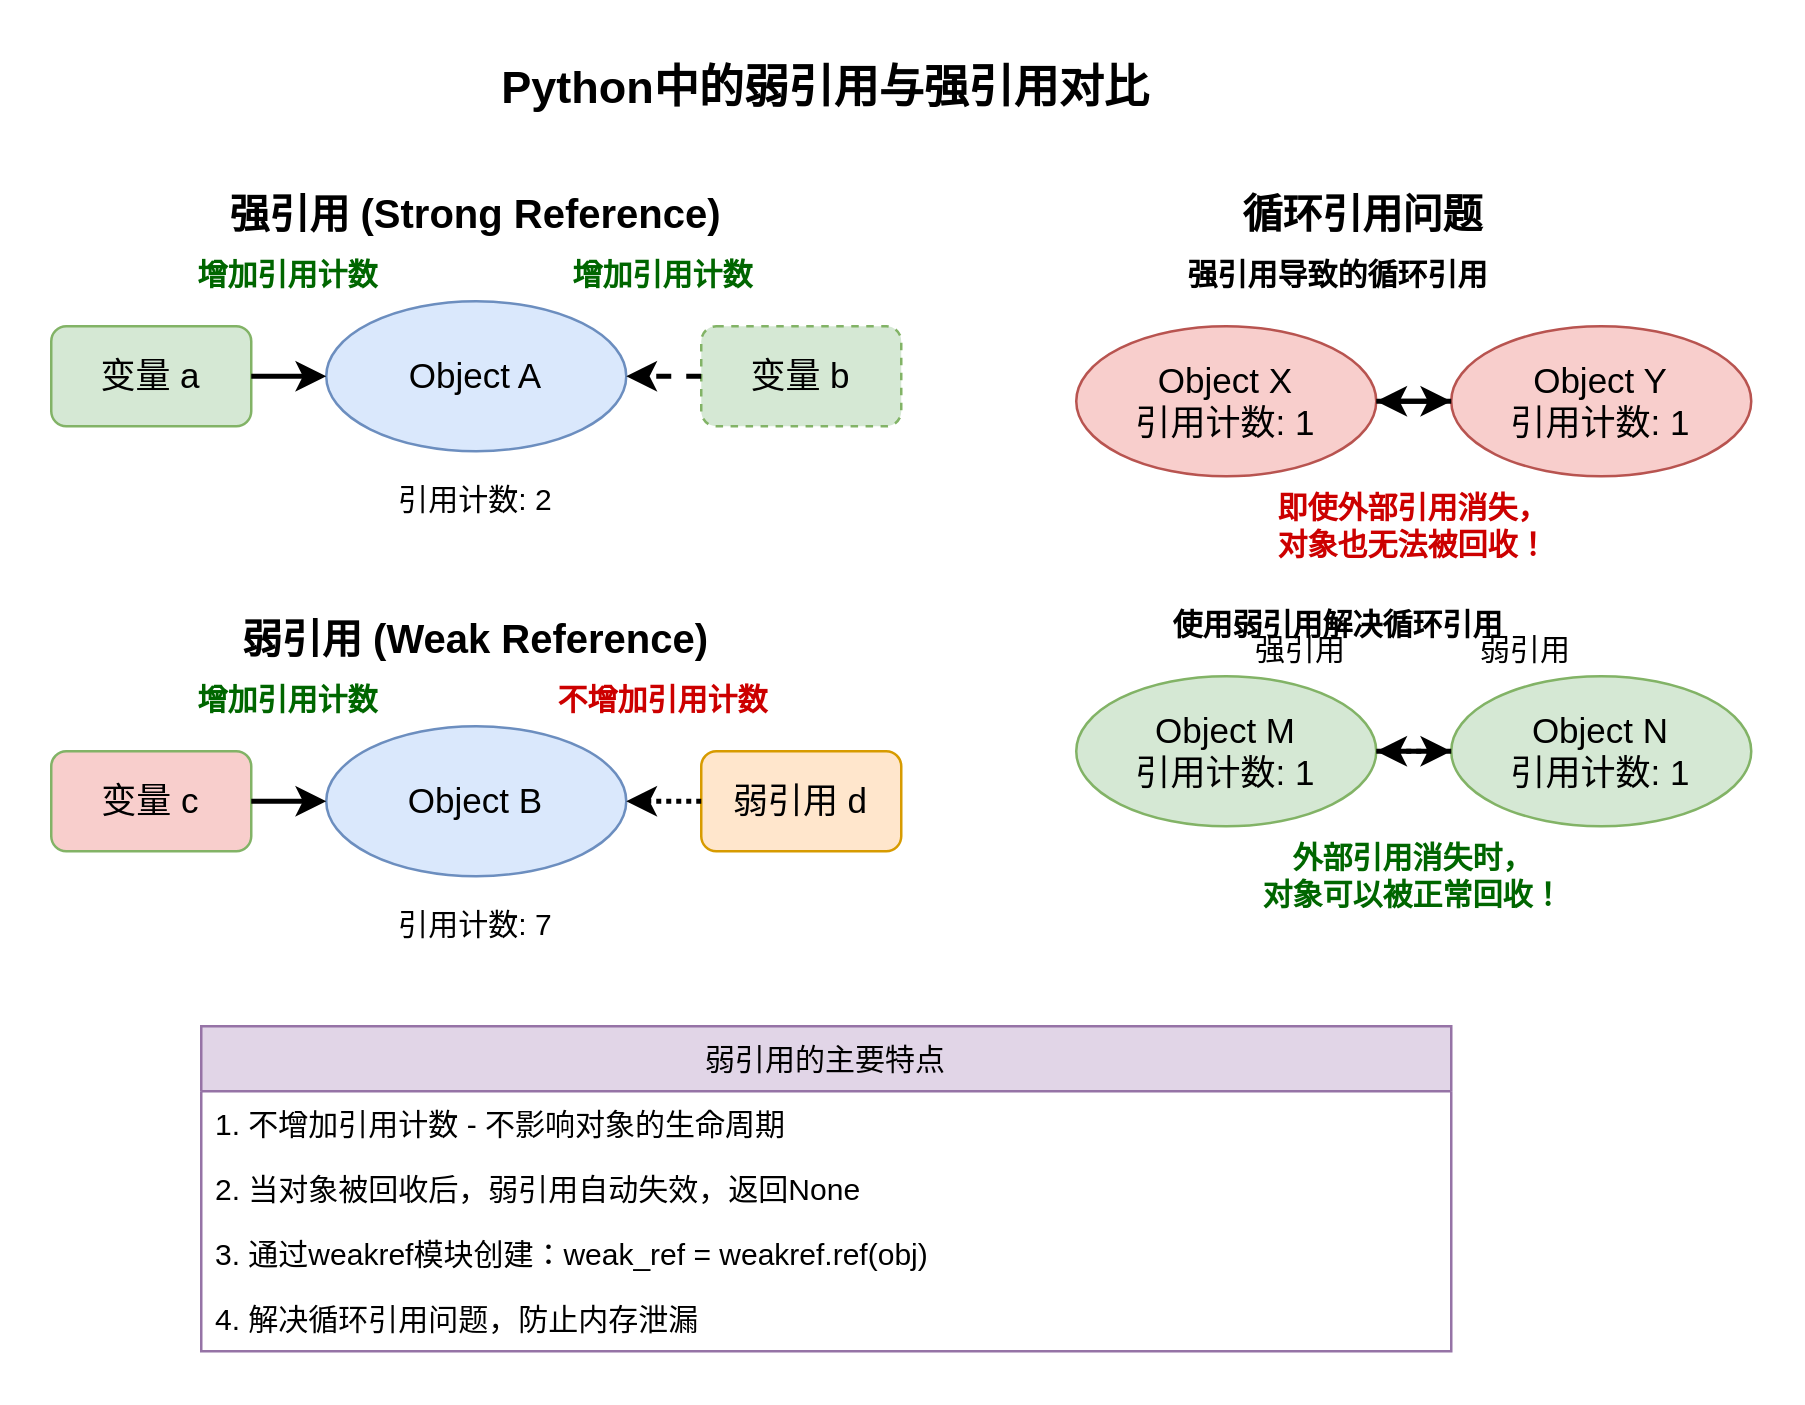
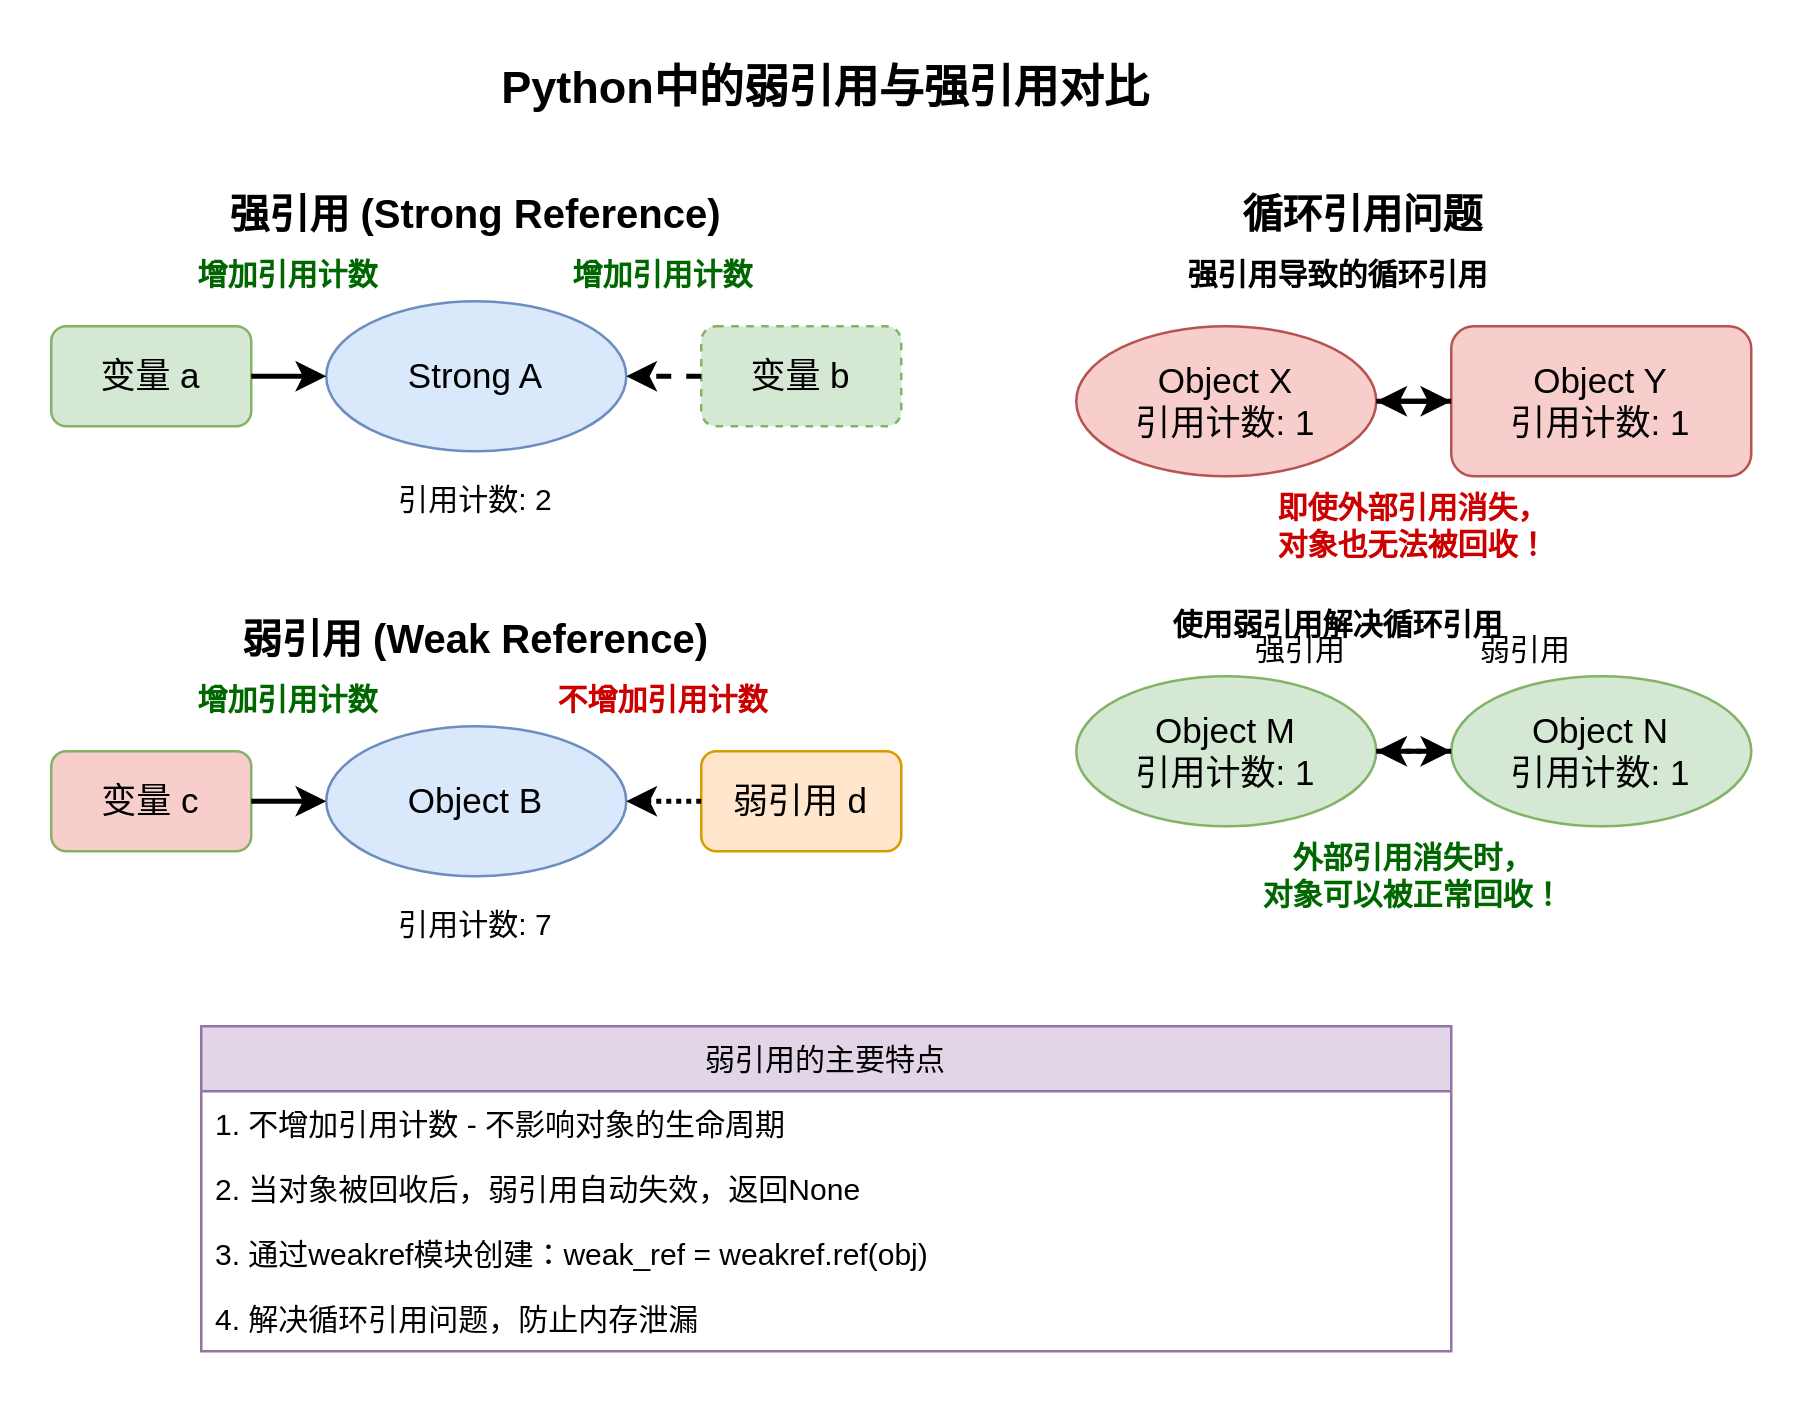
(476, 376) -> (476, 376)
(1601, 401) -> (1601, 401)
